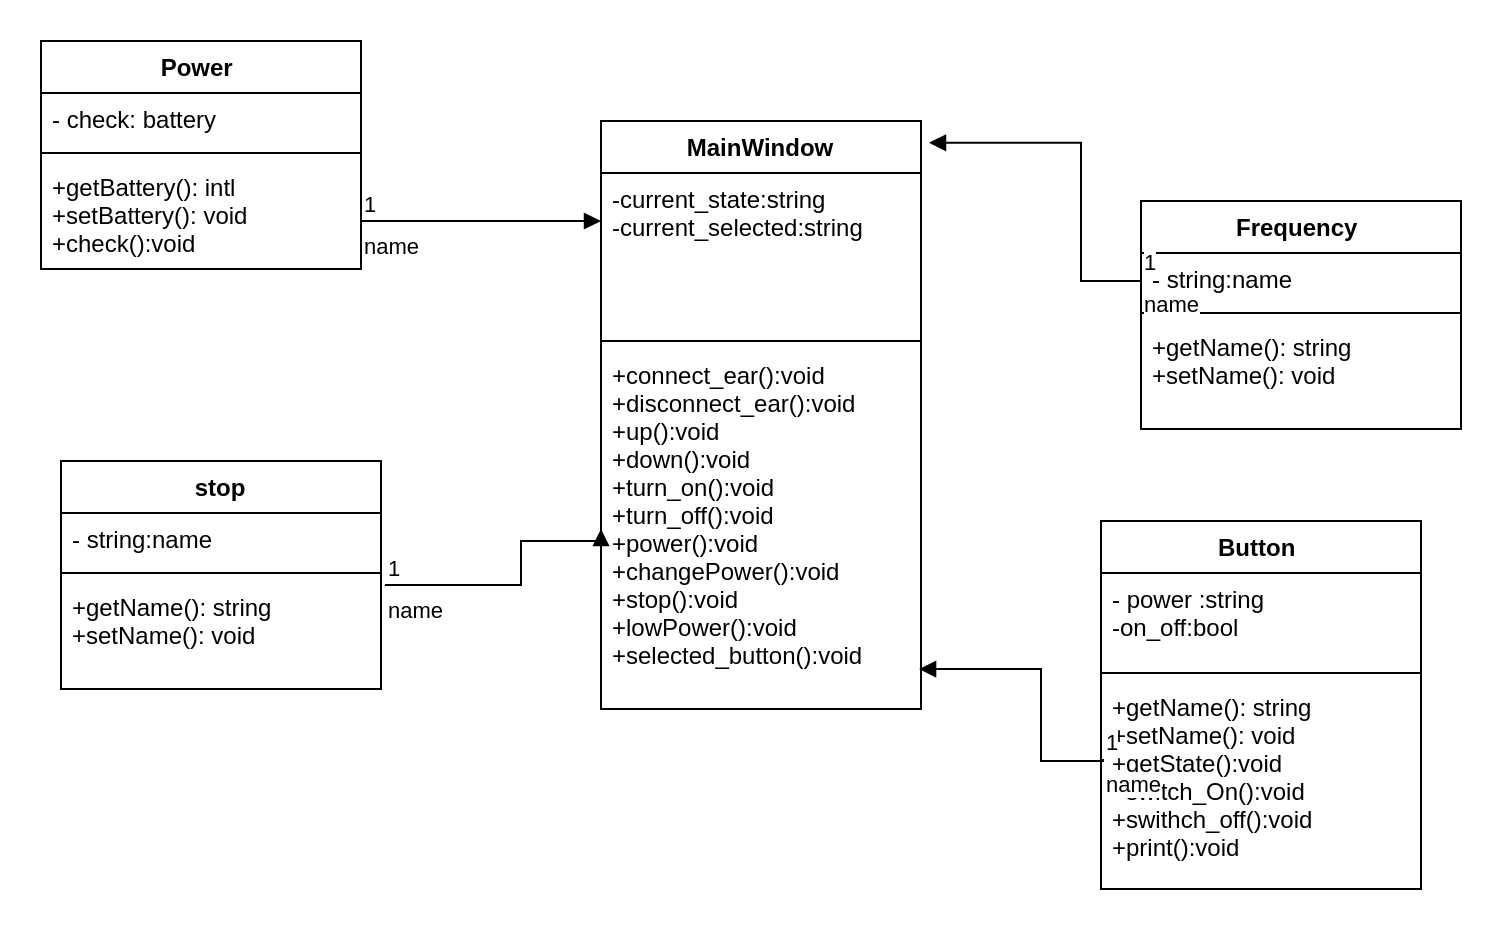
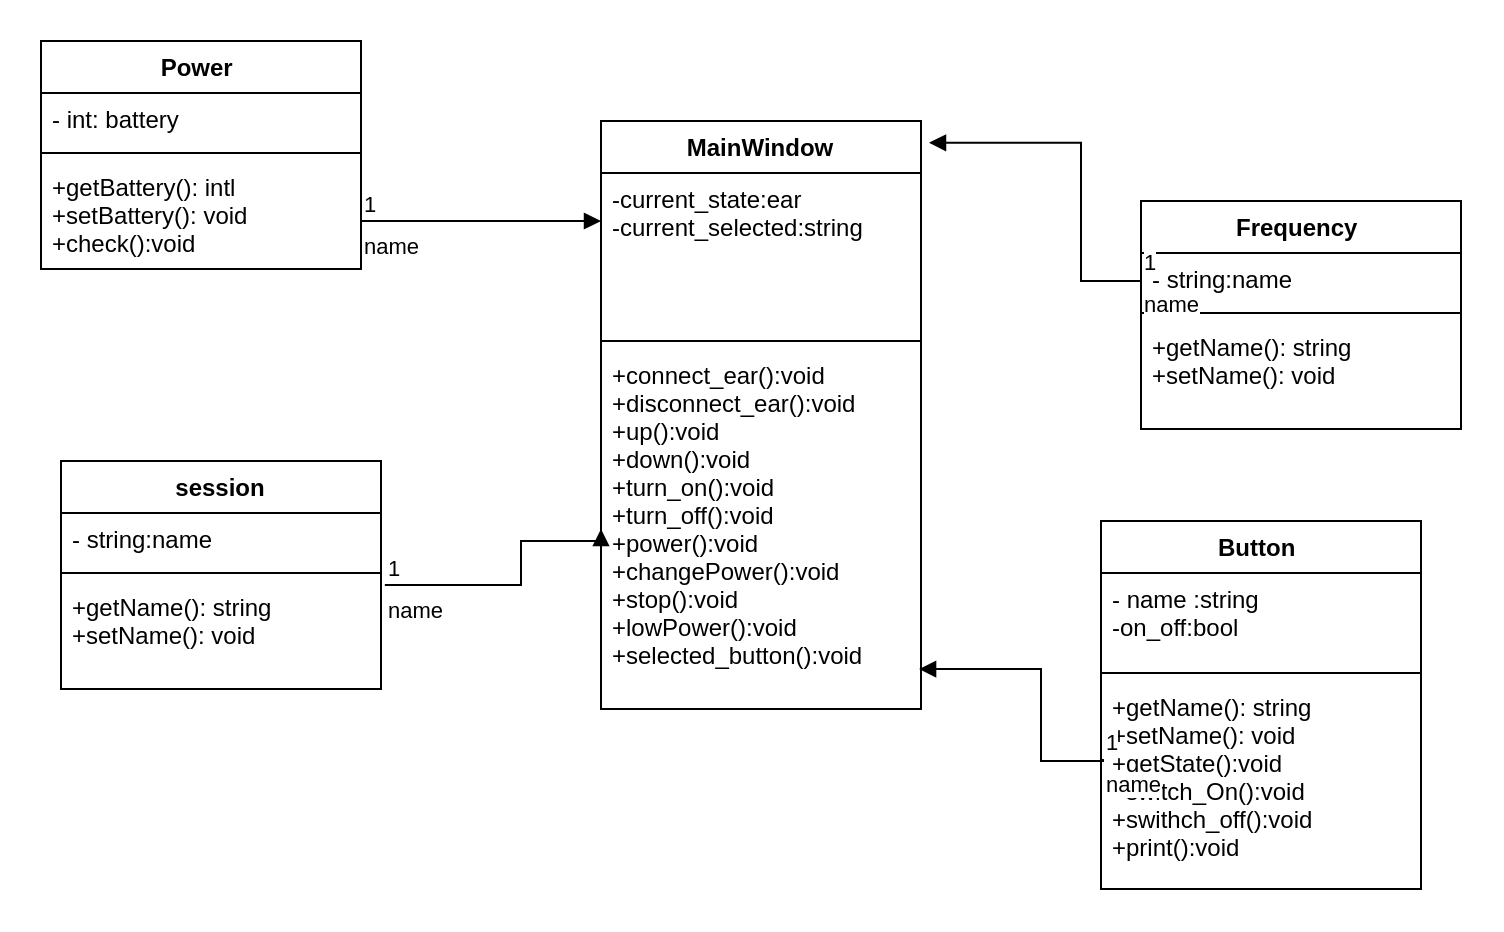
(150, 120) -> (134, 120)
(747, 200) -> (730, 200)
(220, 488) -> (220, 488)
(1200, 600) -> (1194, 600)
